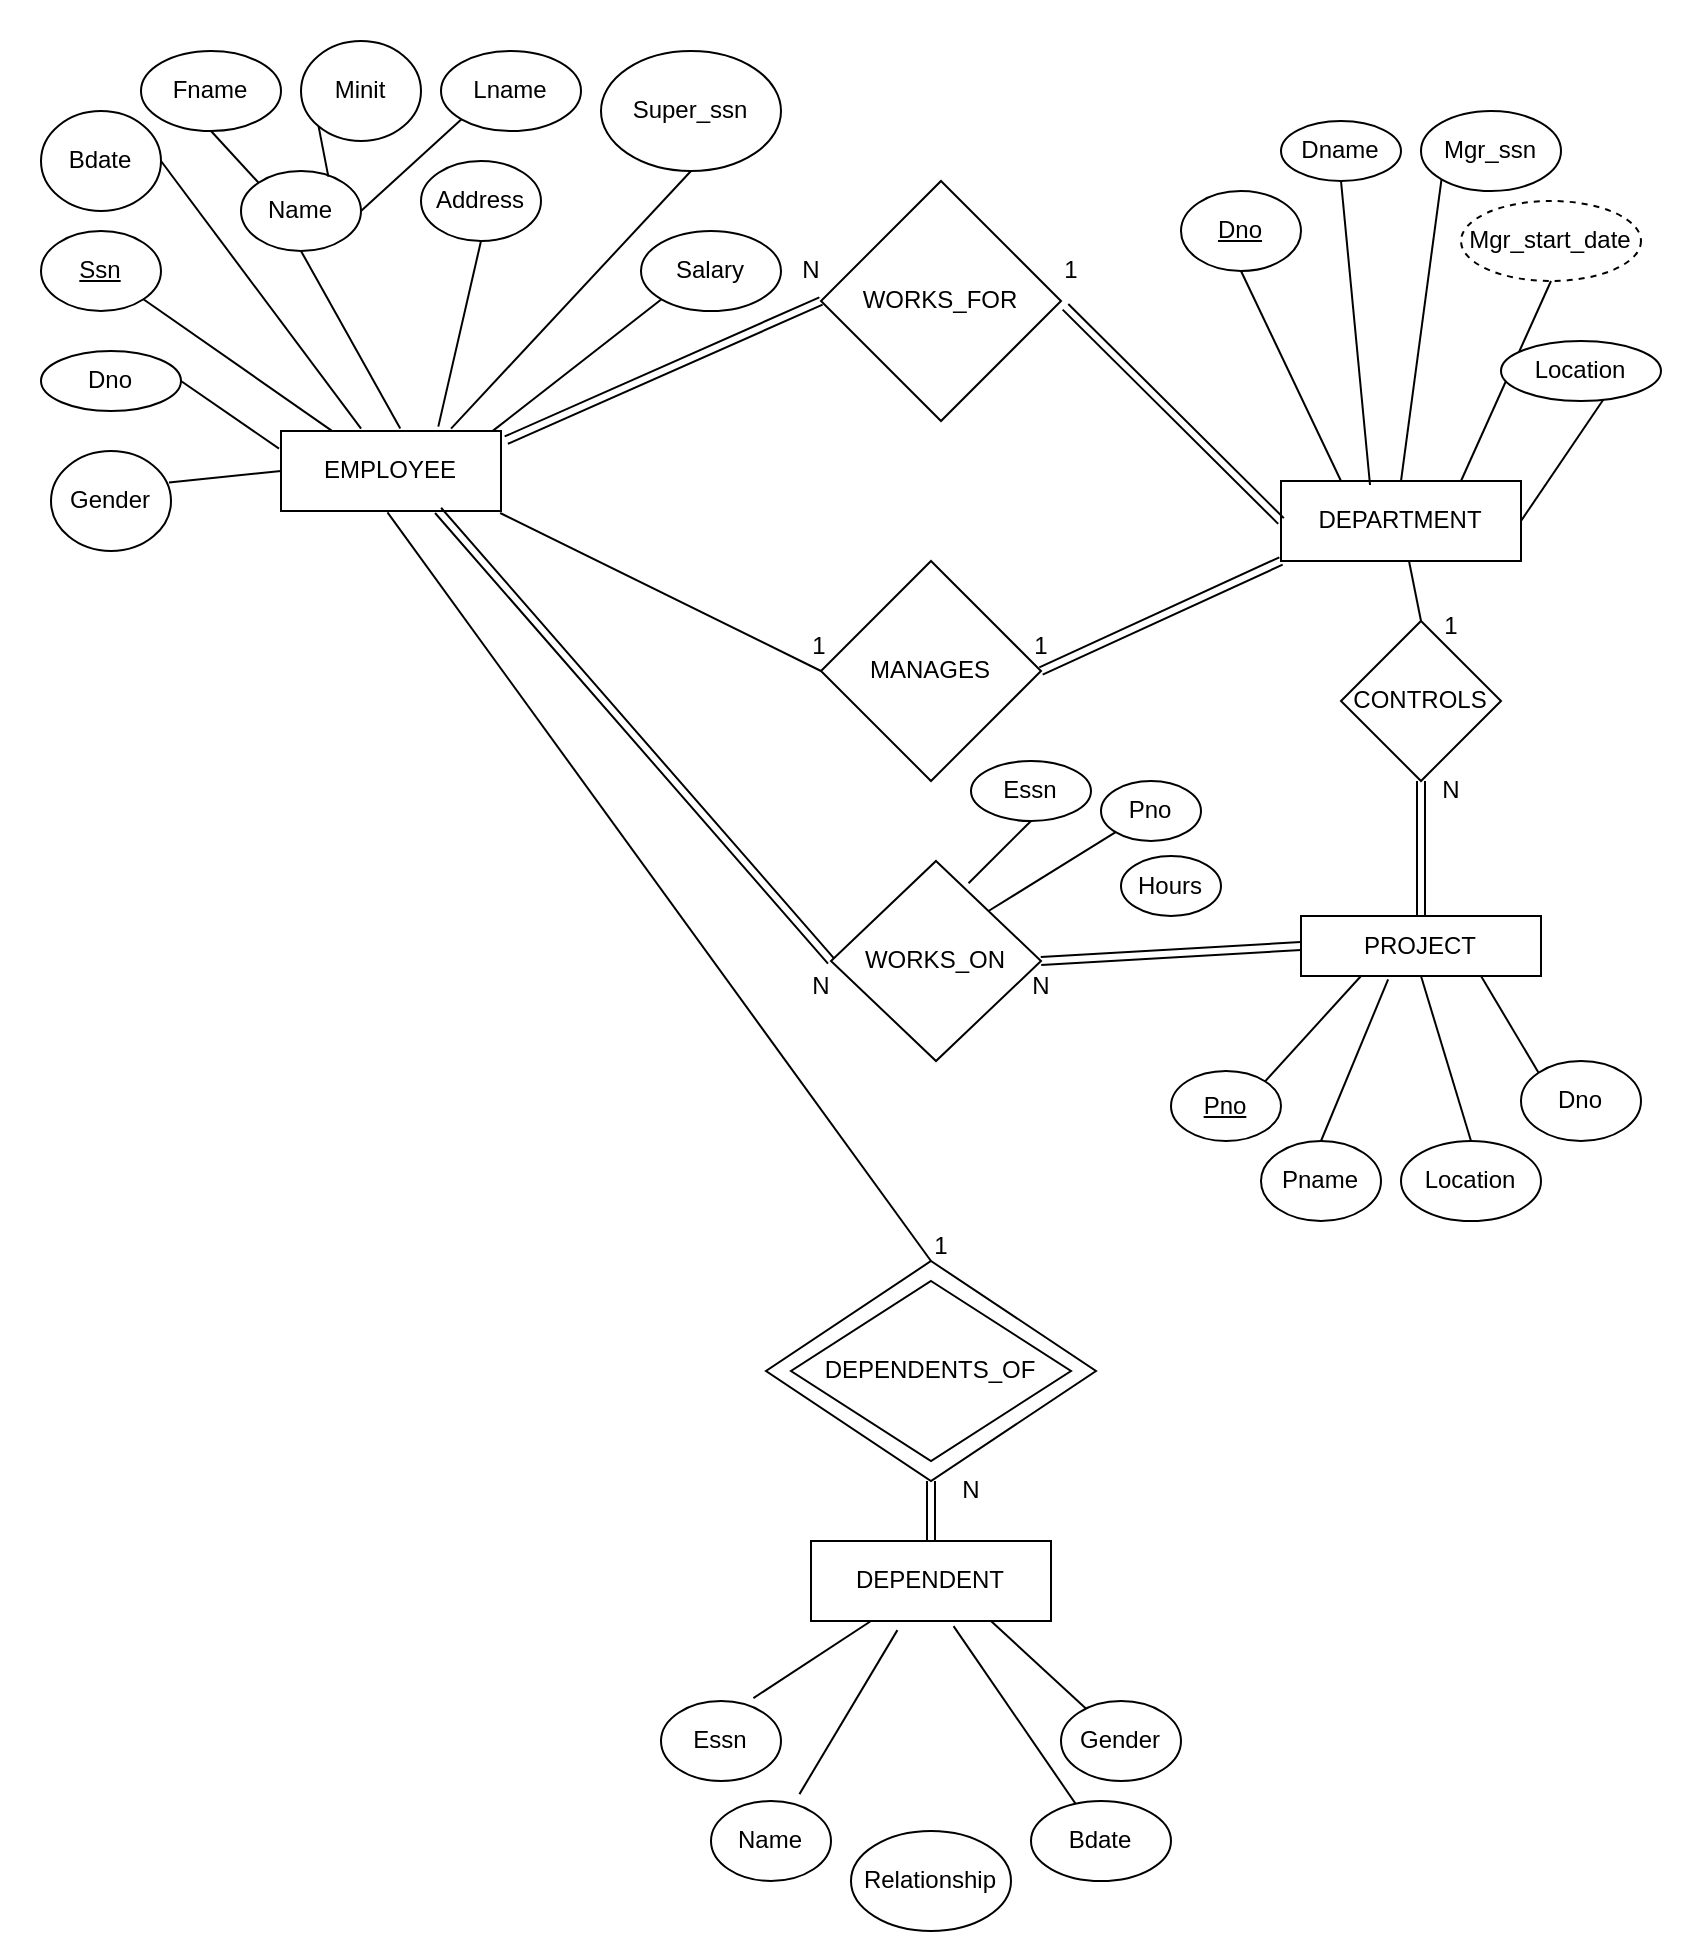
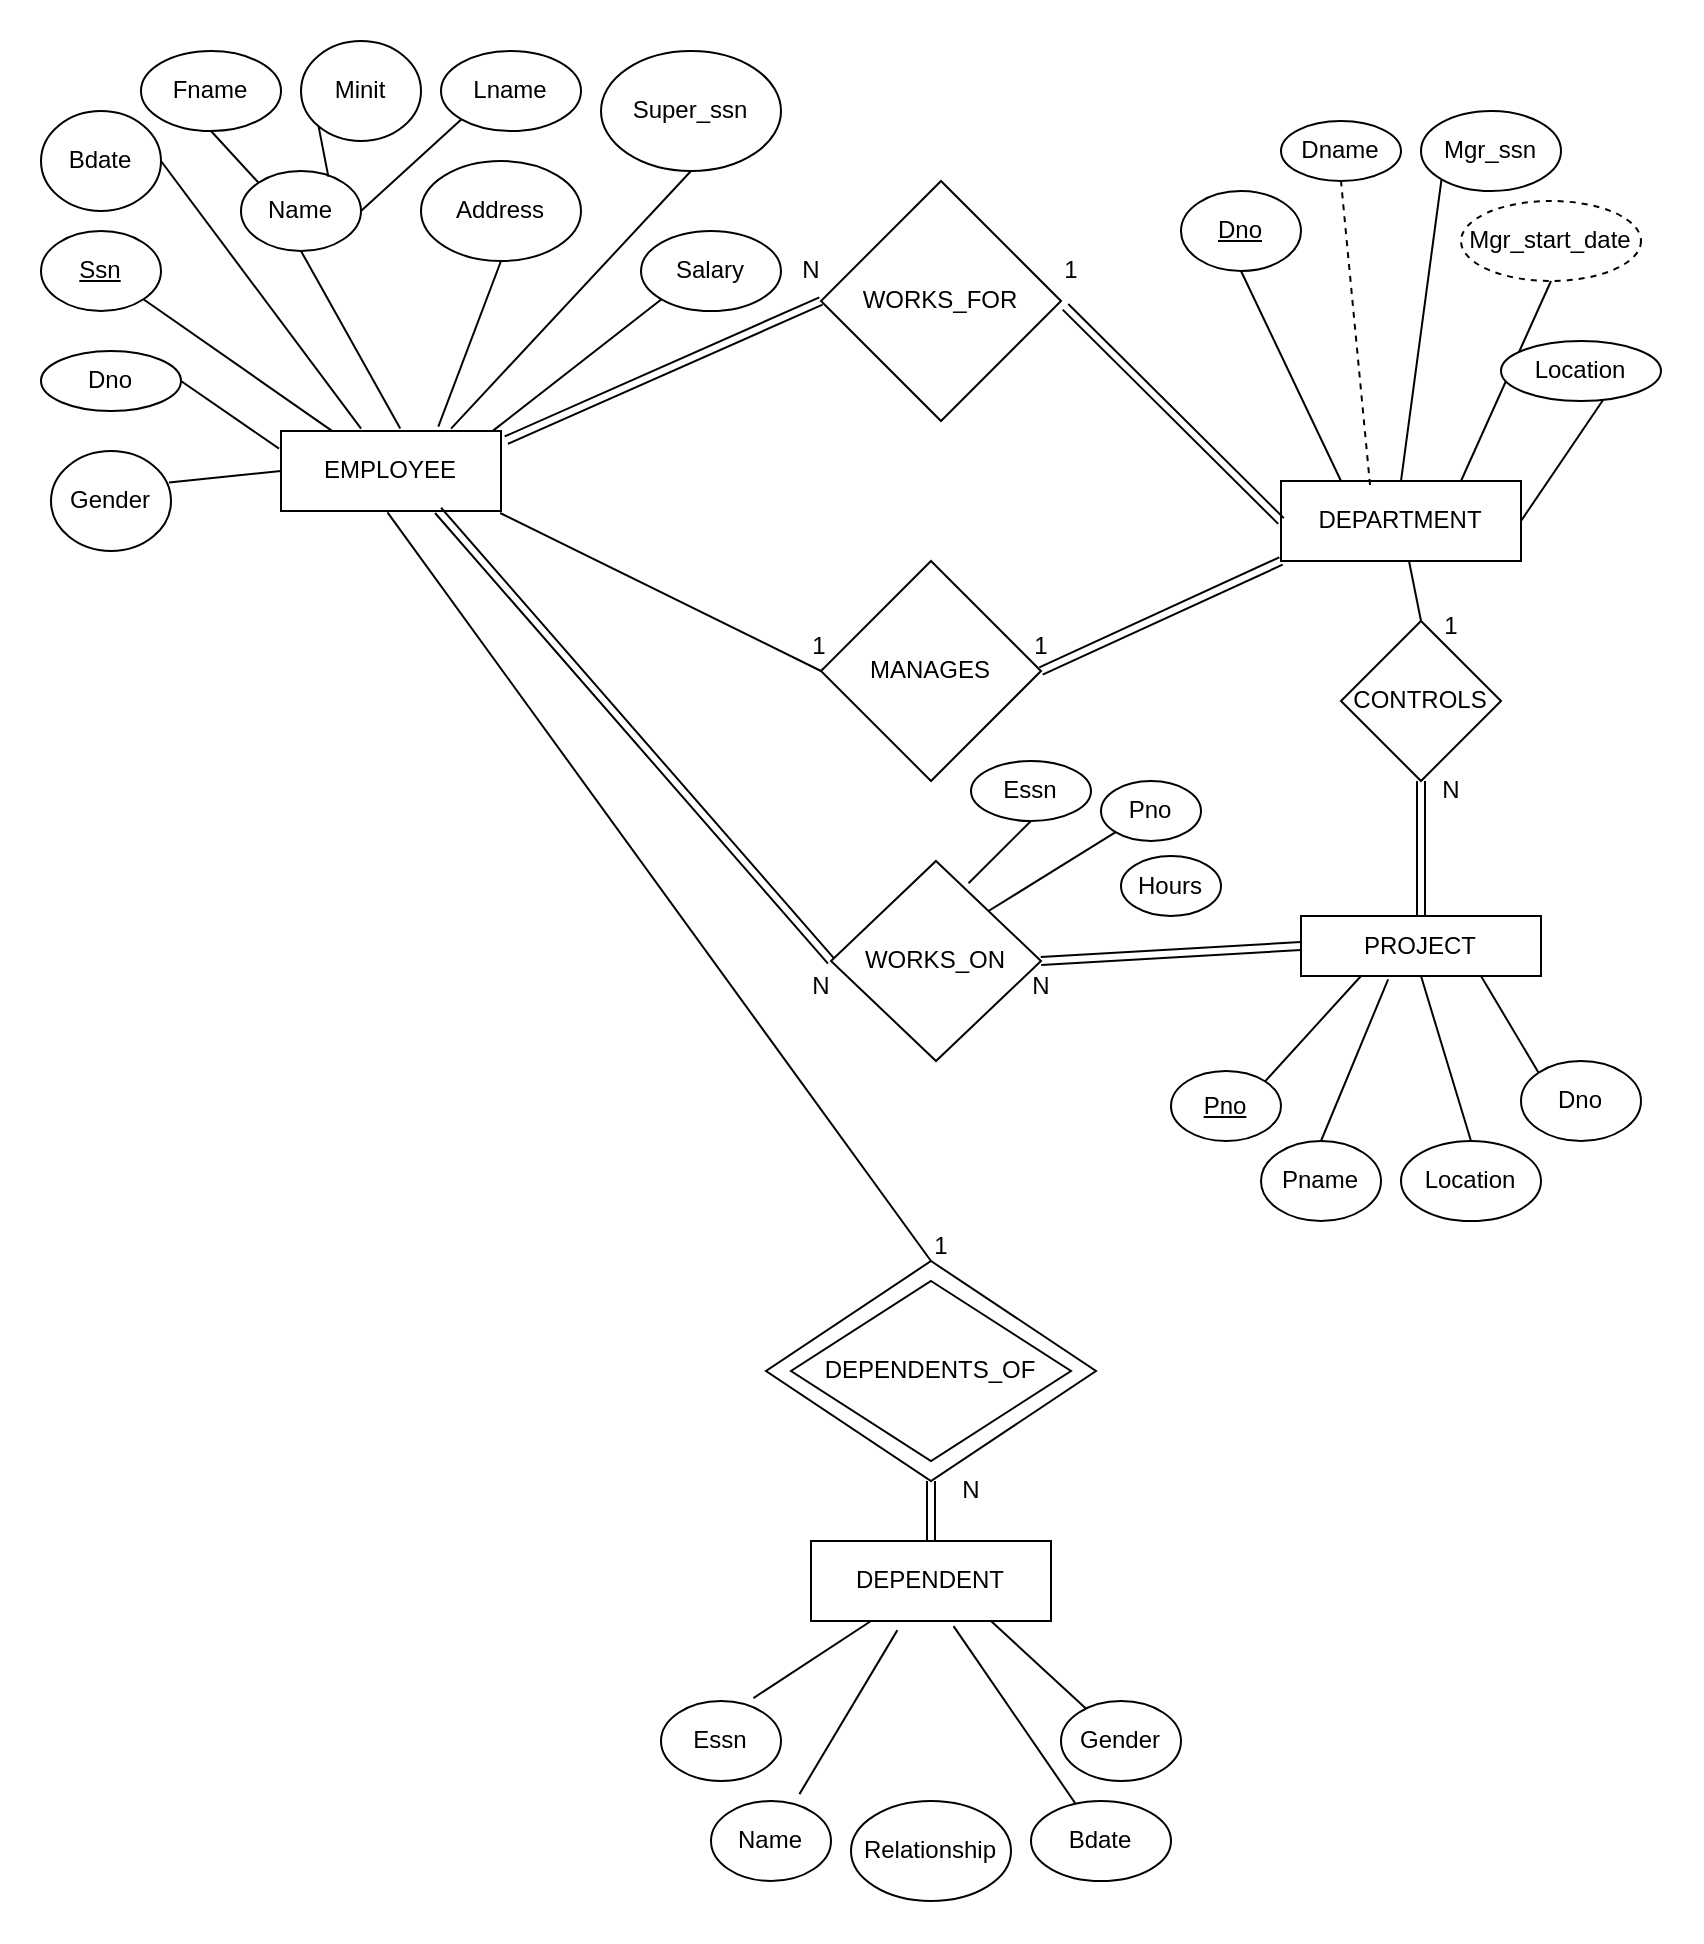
(481, 201) -> (501, 211)
(1355, 333) -> (1355, 333)
(931, 1881) -> (931, 1851)
